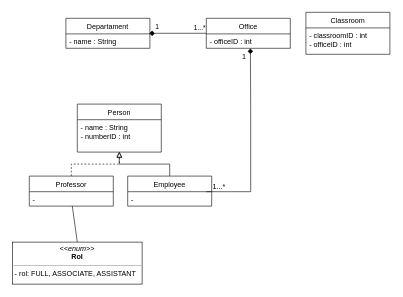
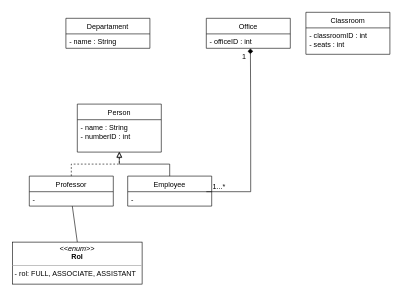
(155, 33) -> none
(342, 36) -> (342, 36)
